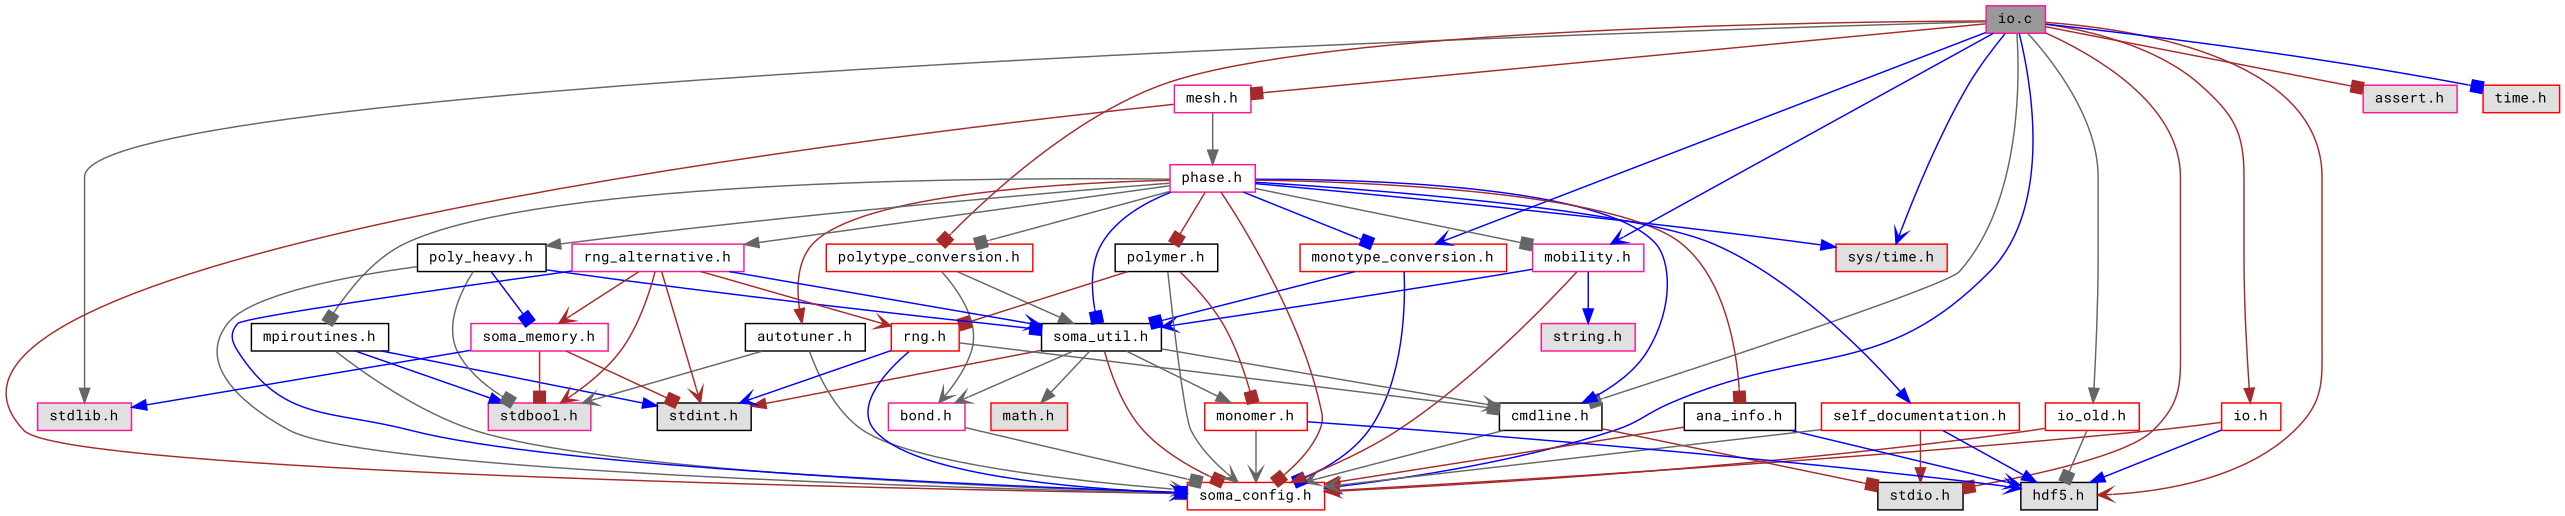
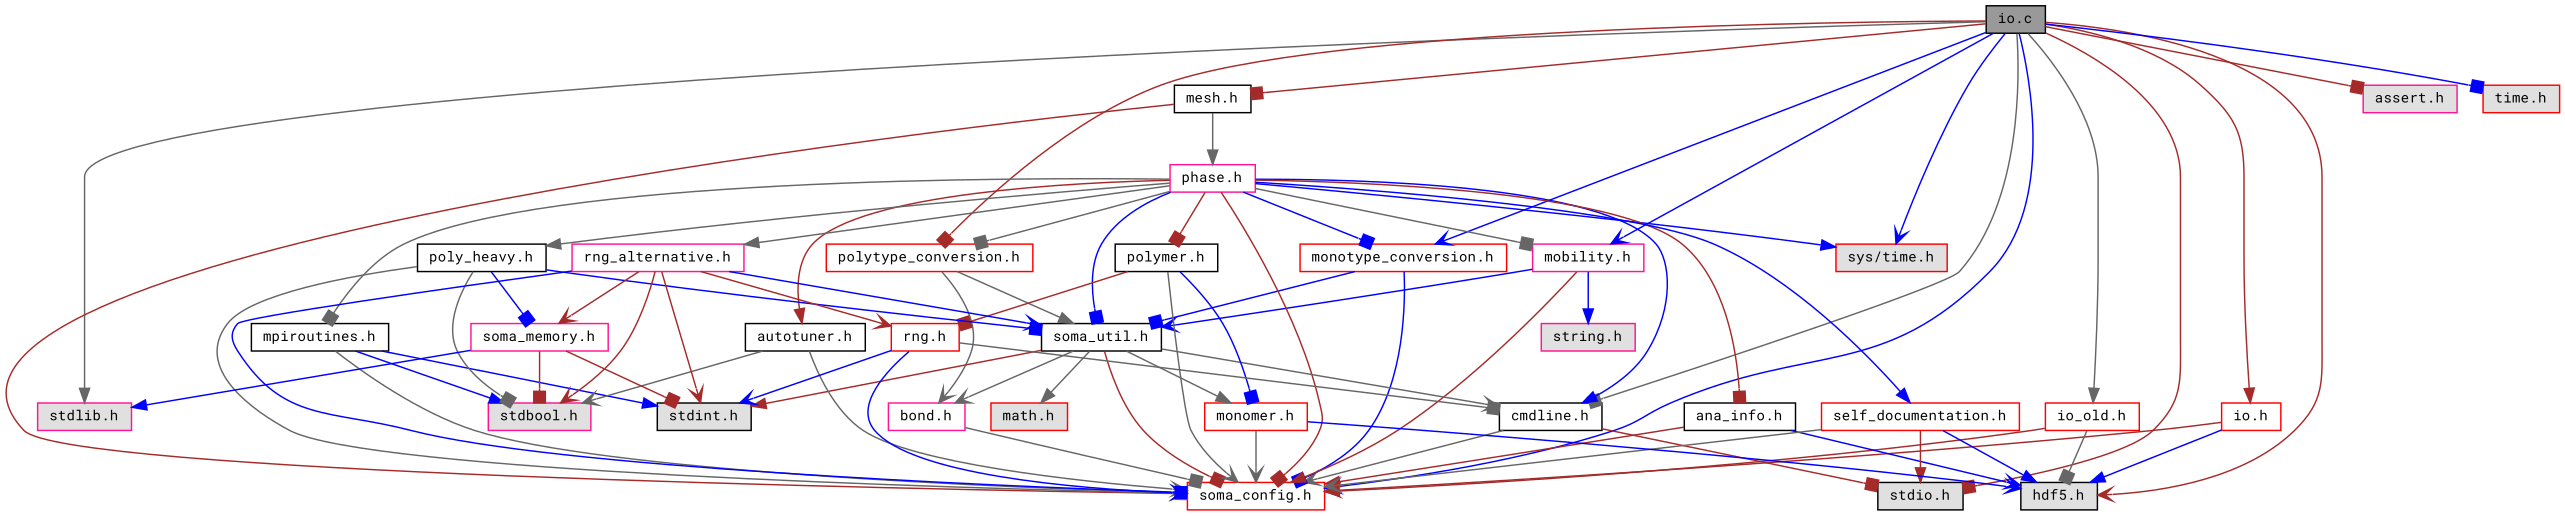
(2016, 20) -> (2016, 20)
(1213, 99) -> (1213, 99)
(1225, 328) -> (1225, 328)
